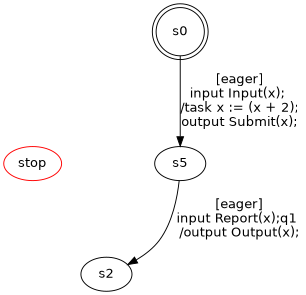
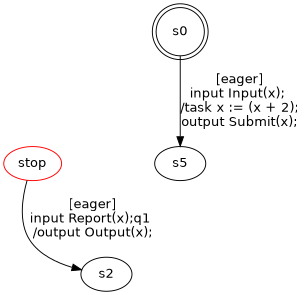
(168, 226) -> (27, 236)
